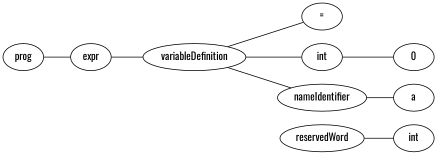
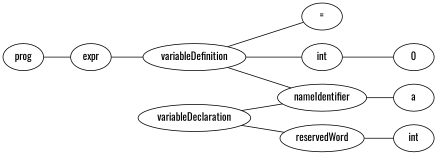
none -> (194, 118)
